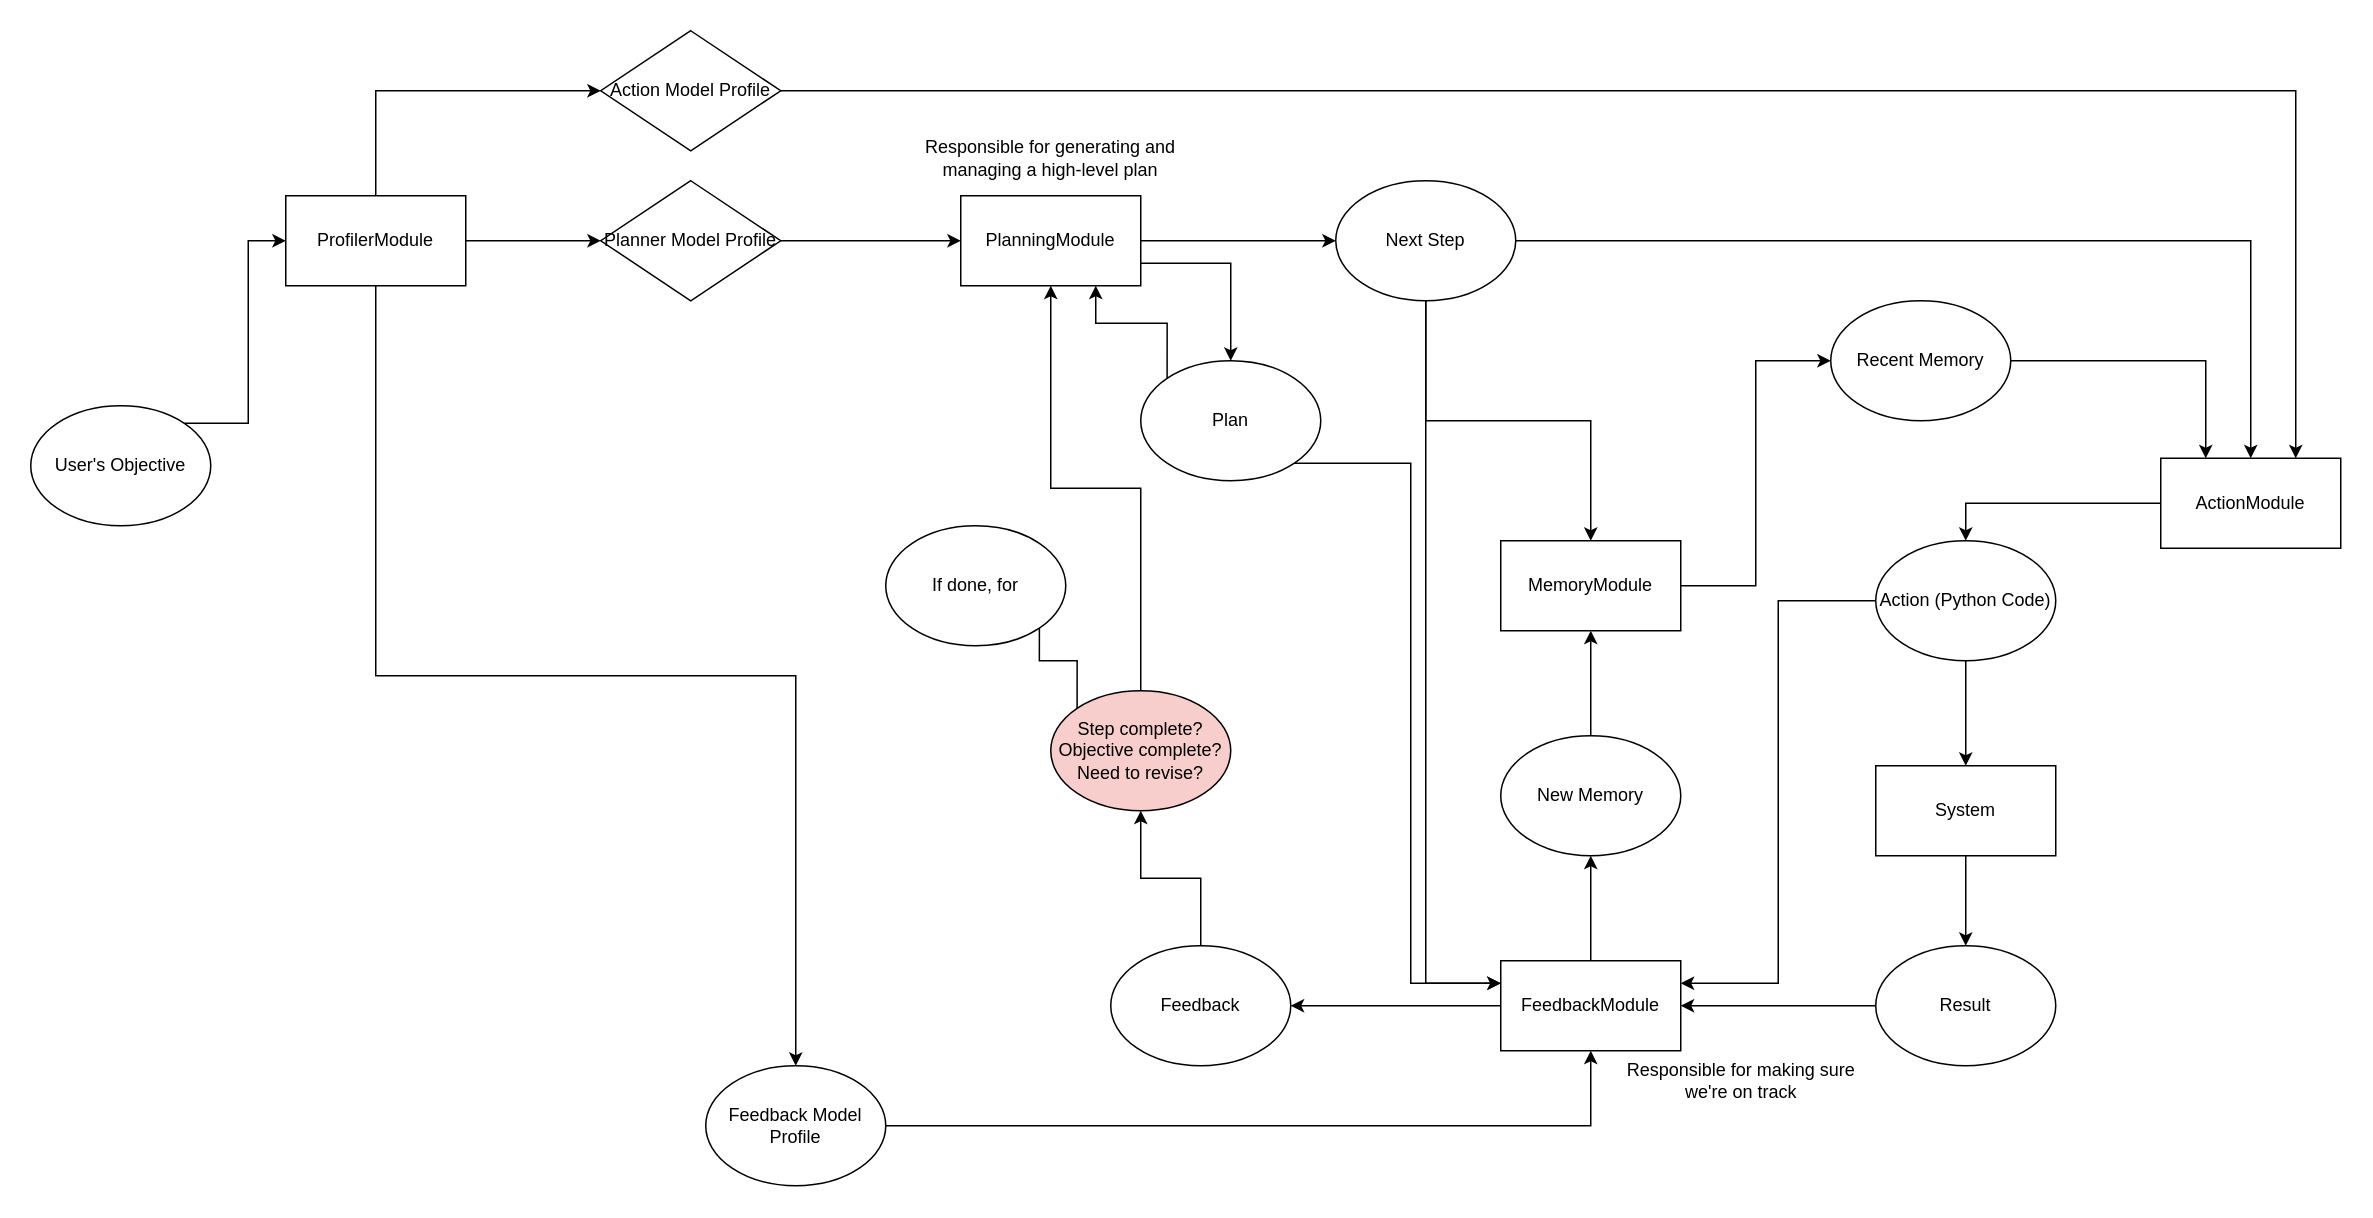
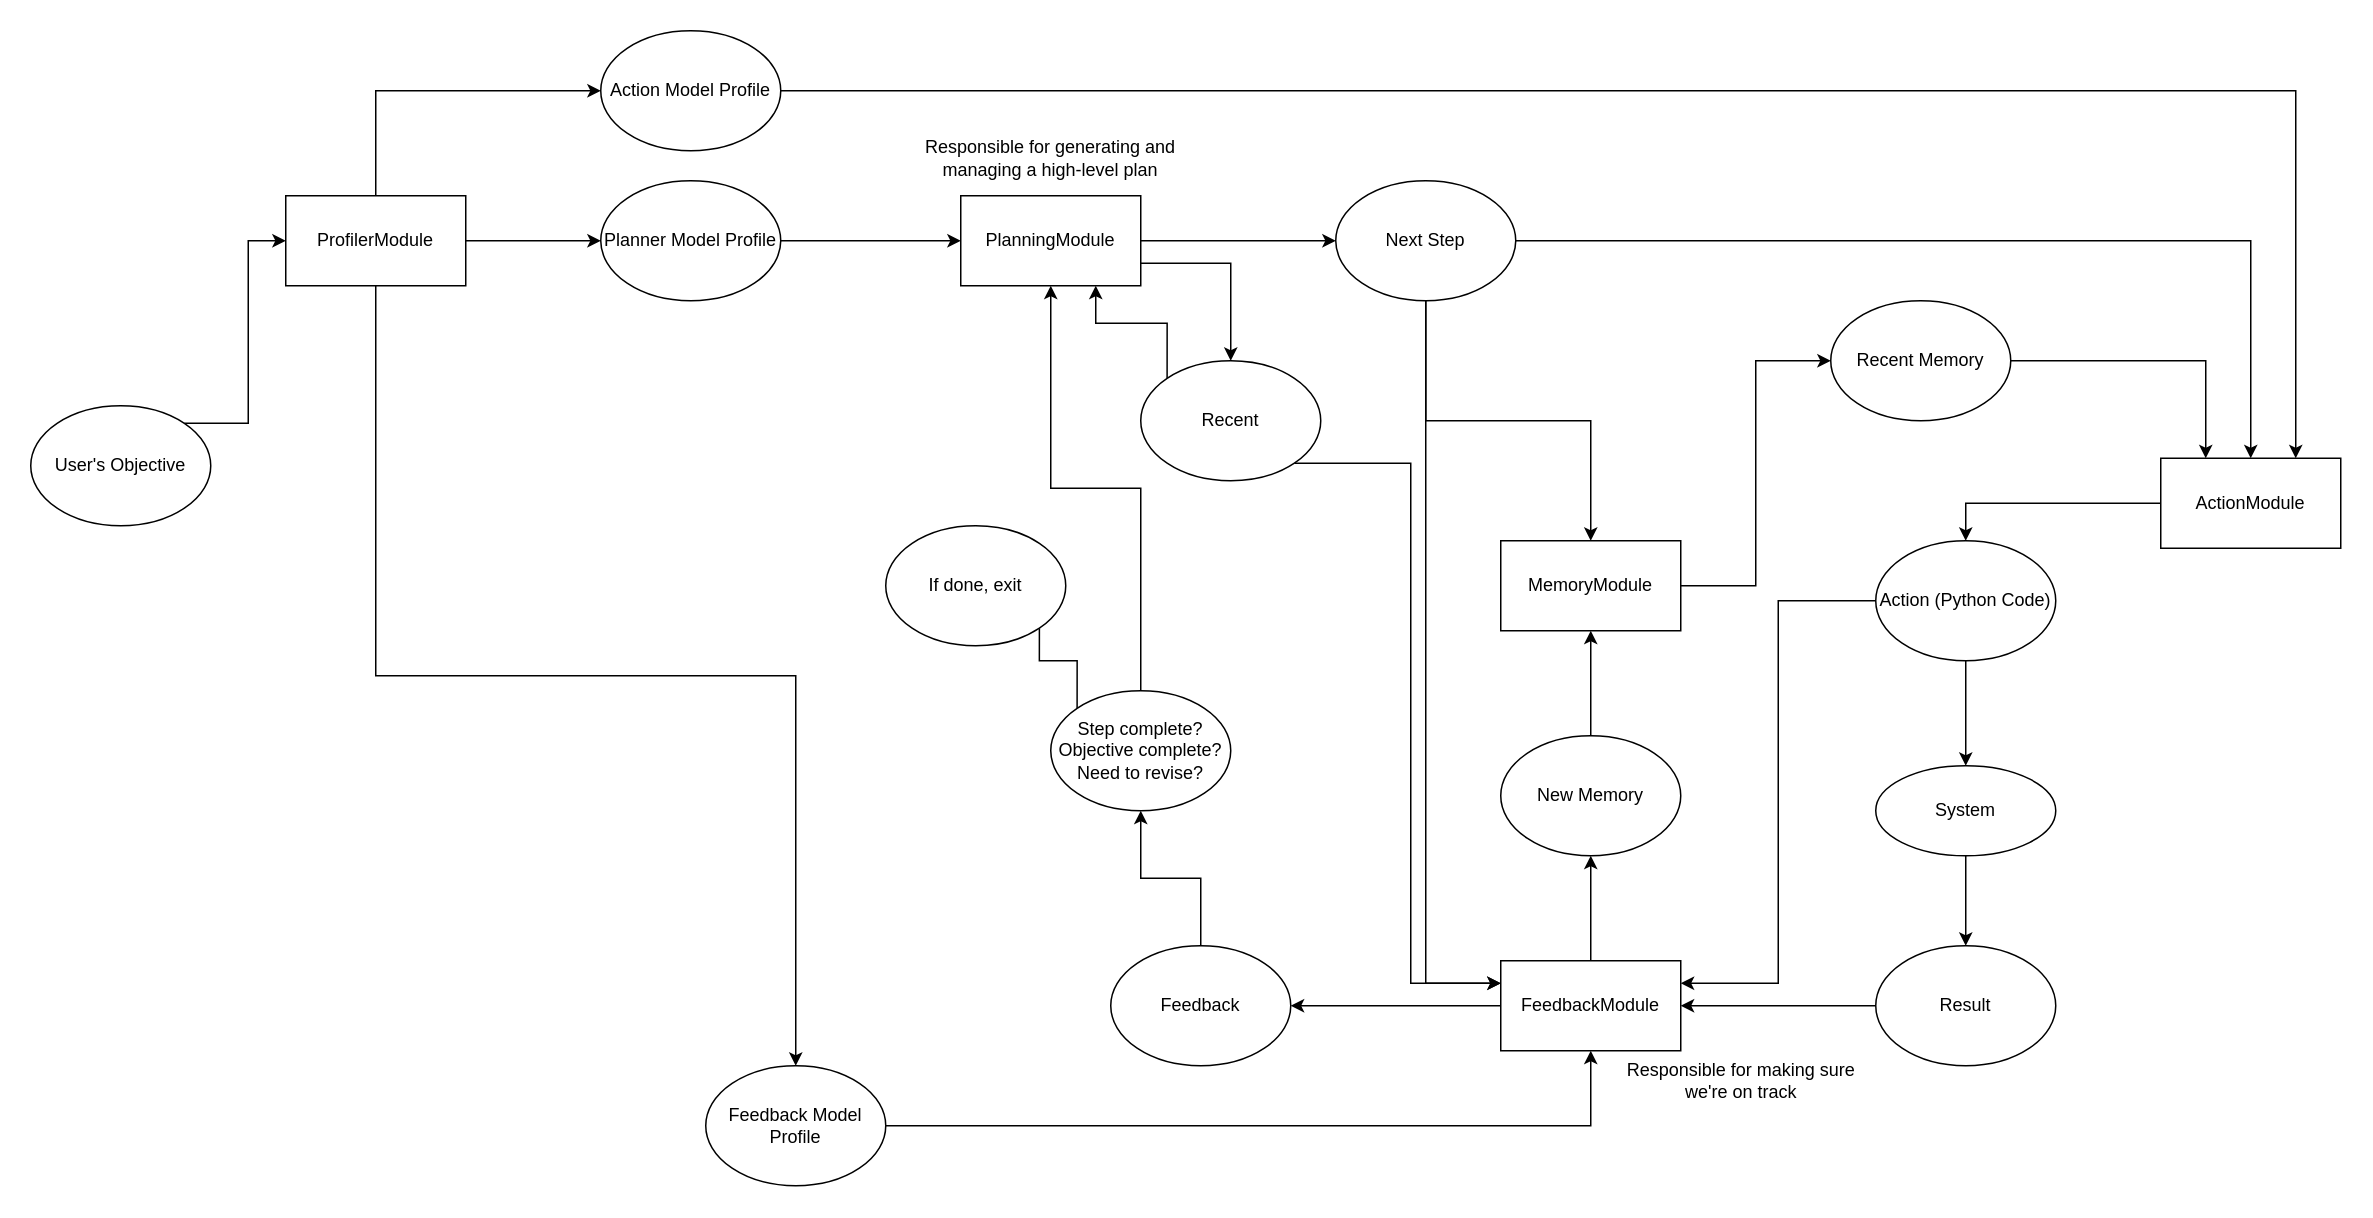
(691, 91) -> (691, 91)
(691, 241) -> (691, 241)
(1231, 421) -> (1231, 421)
(976, 586) -> (976, 586)
(1141, 751) -> (1141, 751)
(1966, 811) -> (1966, 811)
